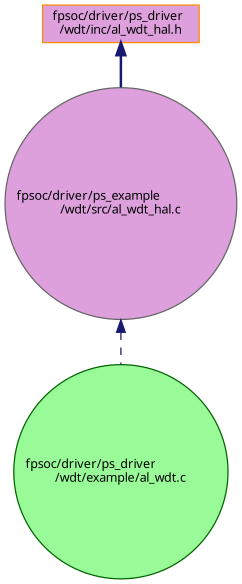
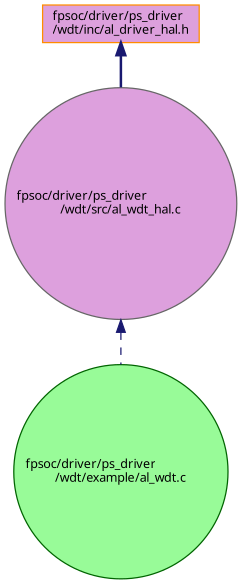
(121, 24) -> (121, 24)
(121, 204) -> (121, 204)
